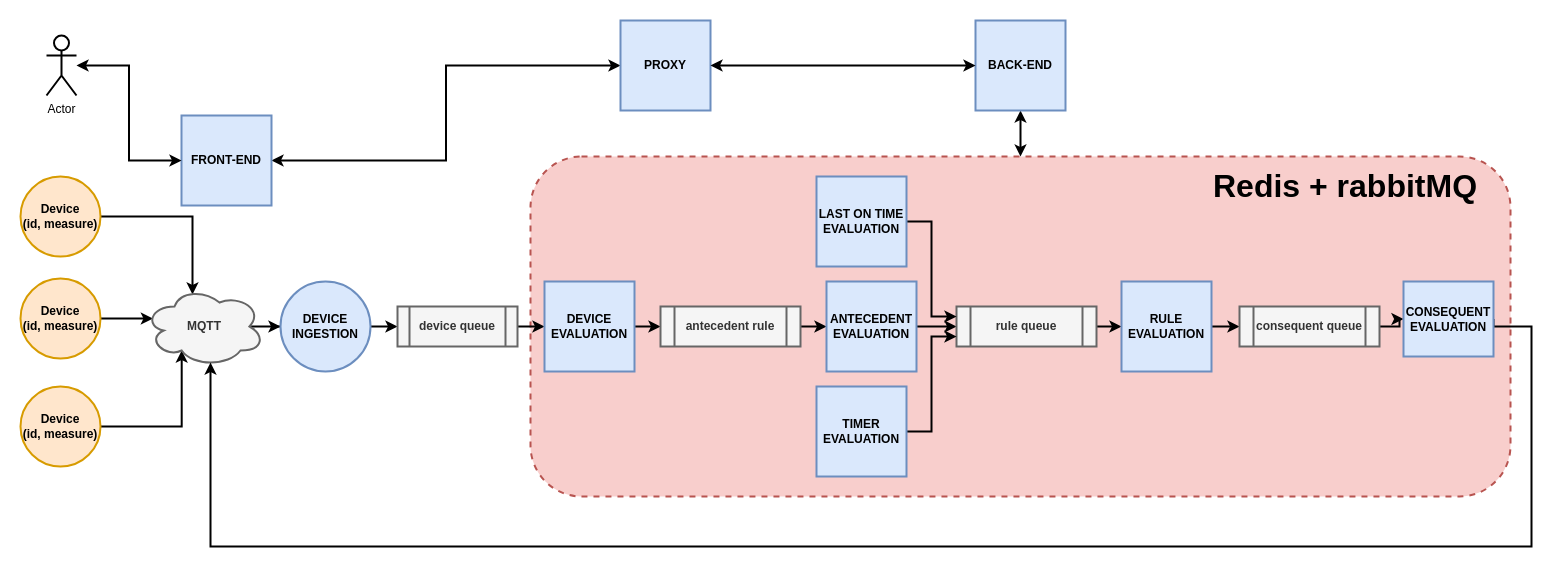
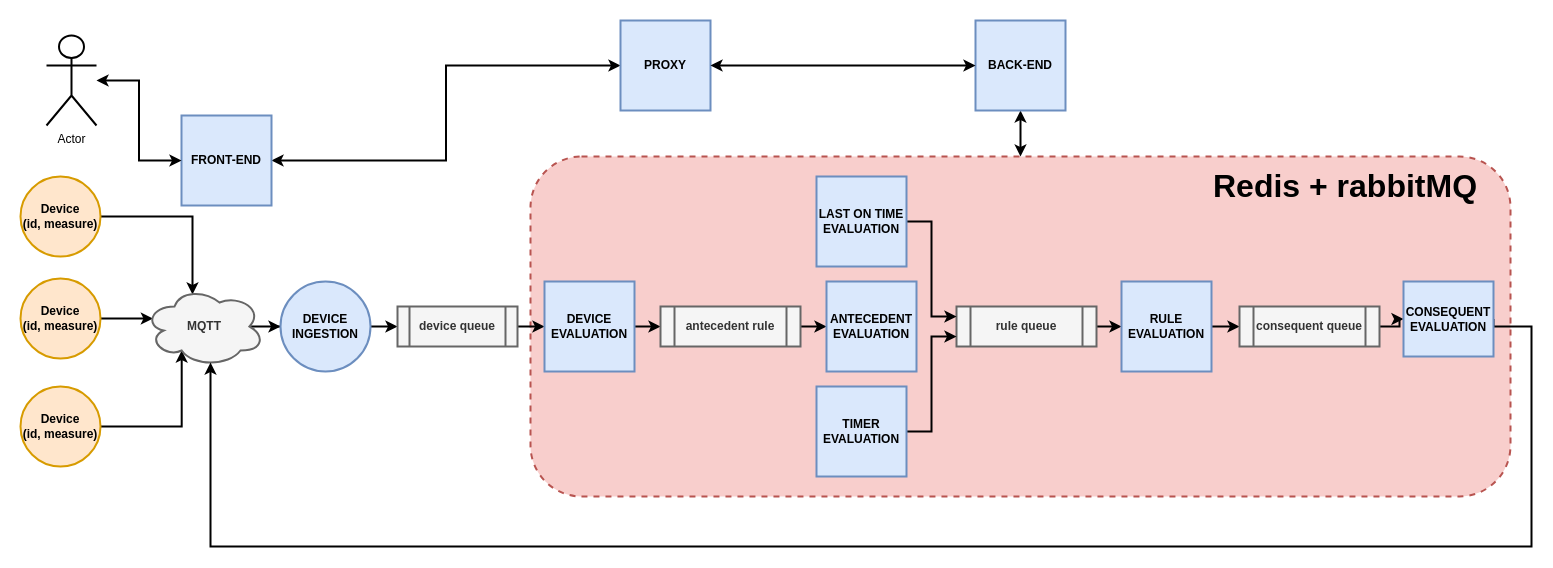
(62, 66) -> (72, 81)
(932, 327) -> none
